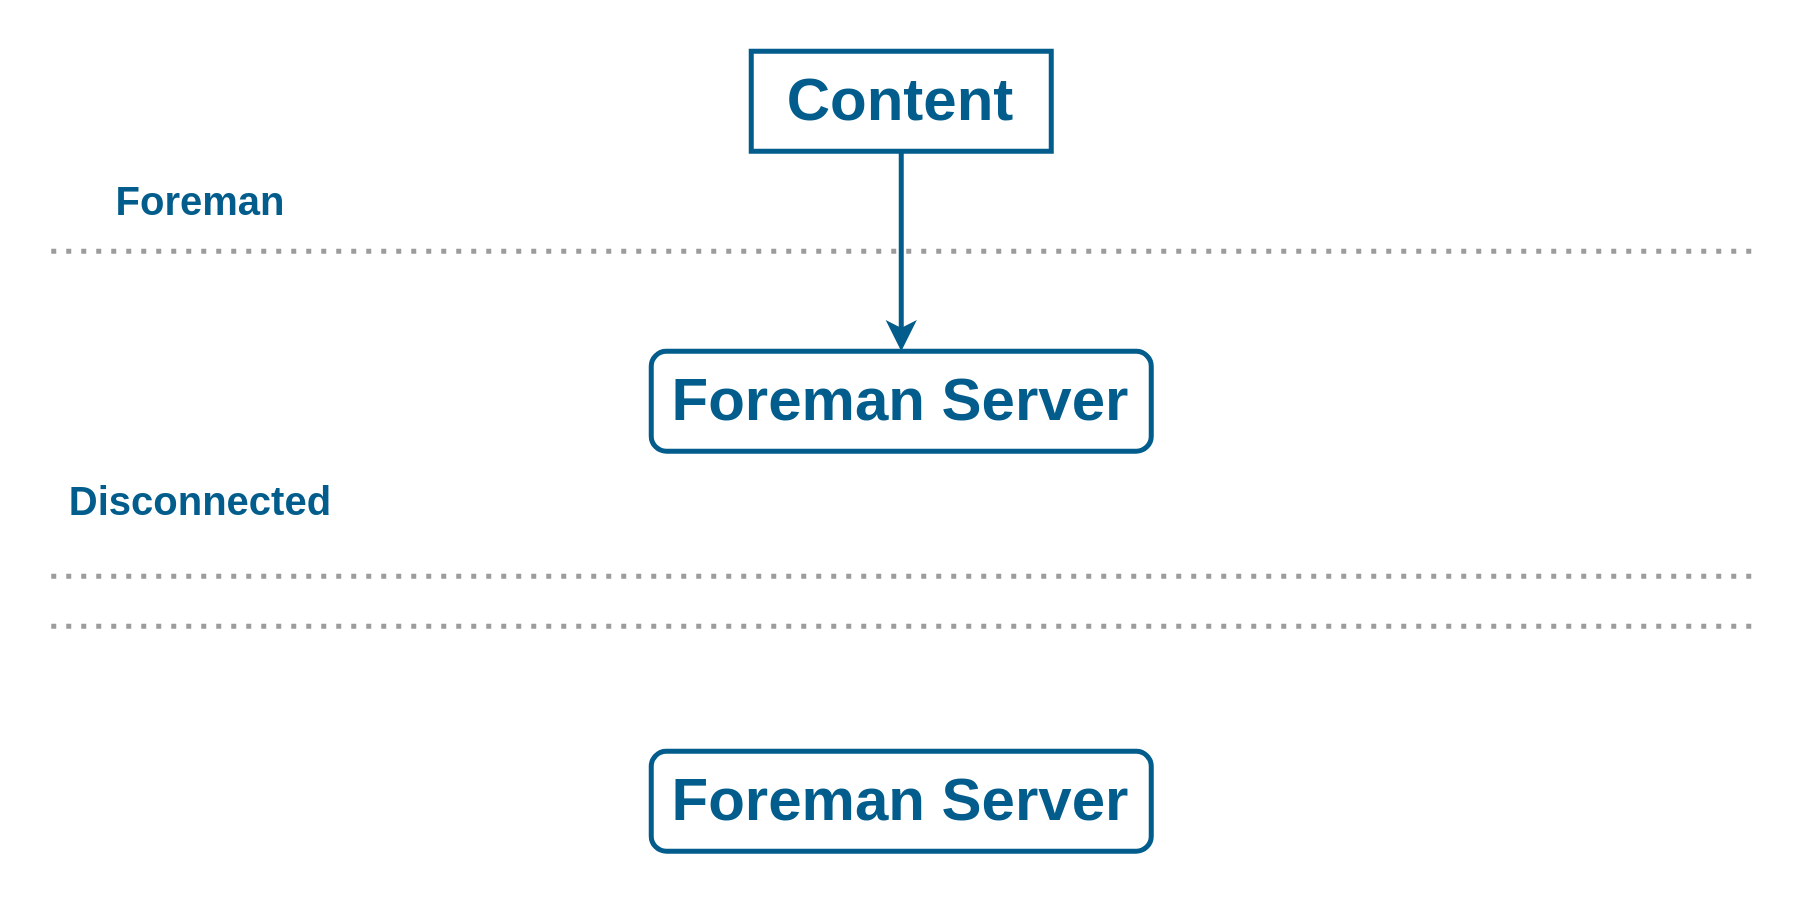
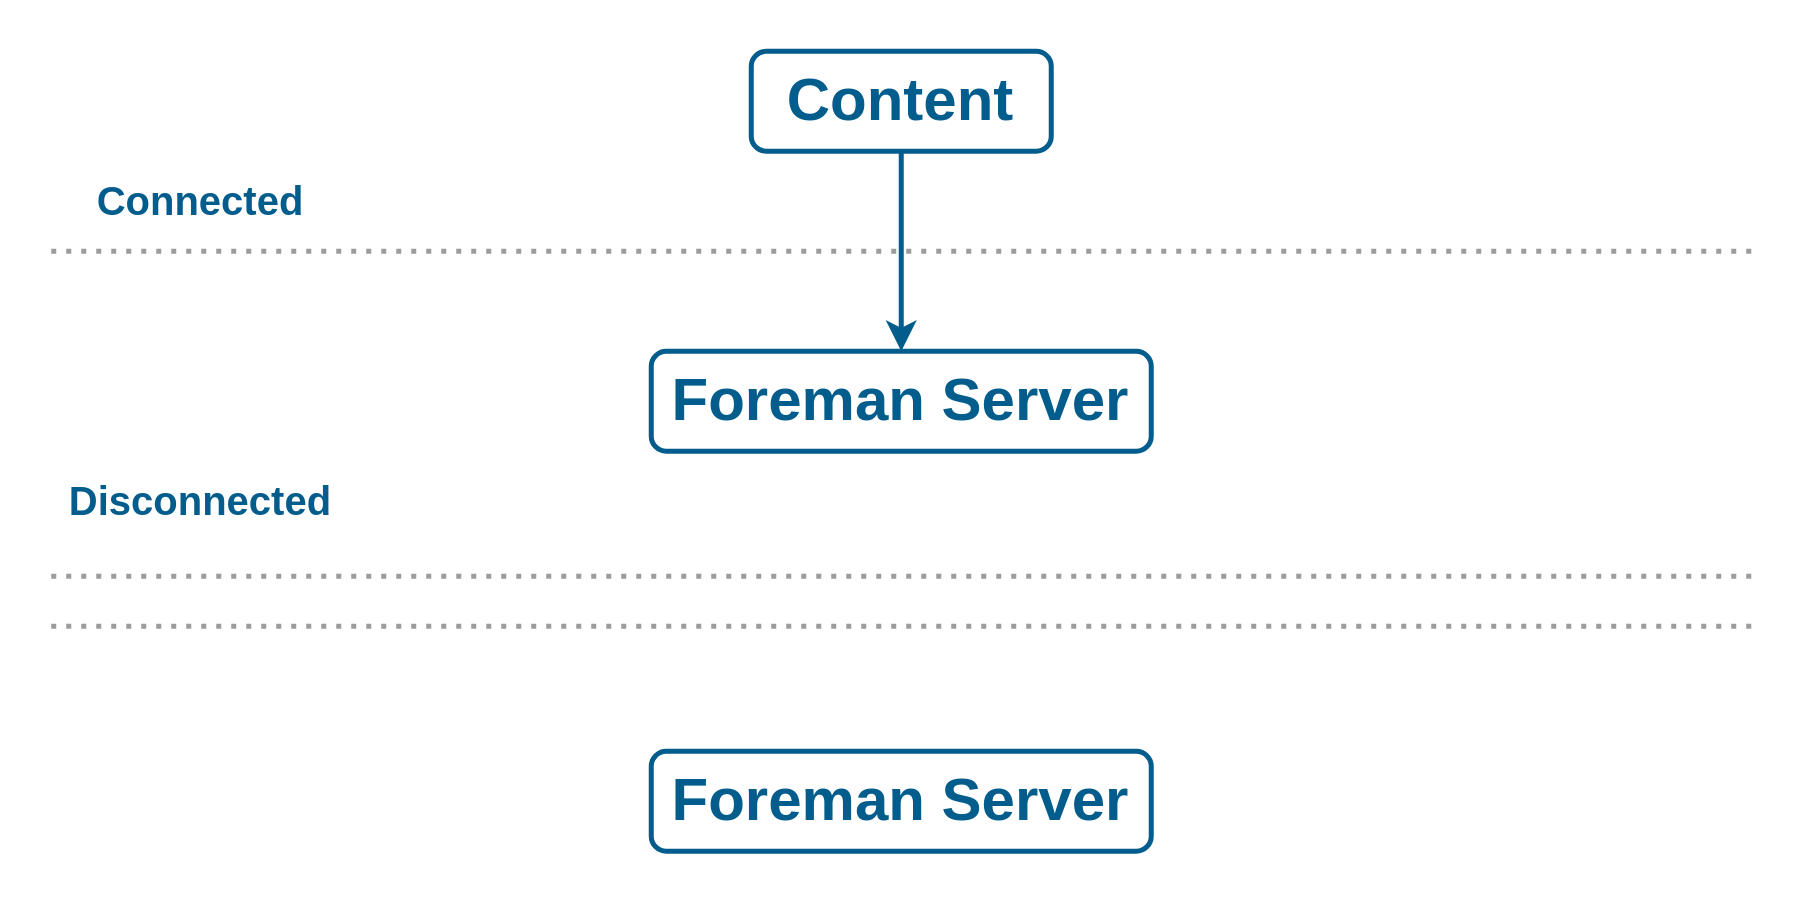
(901, 101) -> (901, 101)
(201, 201) -> (201, 201)
